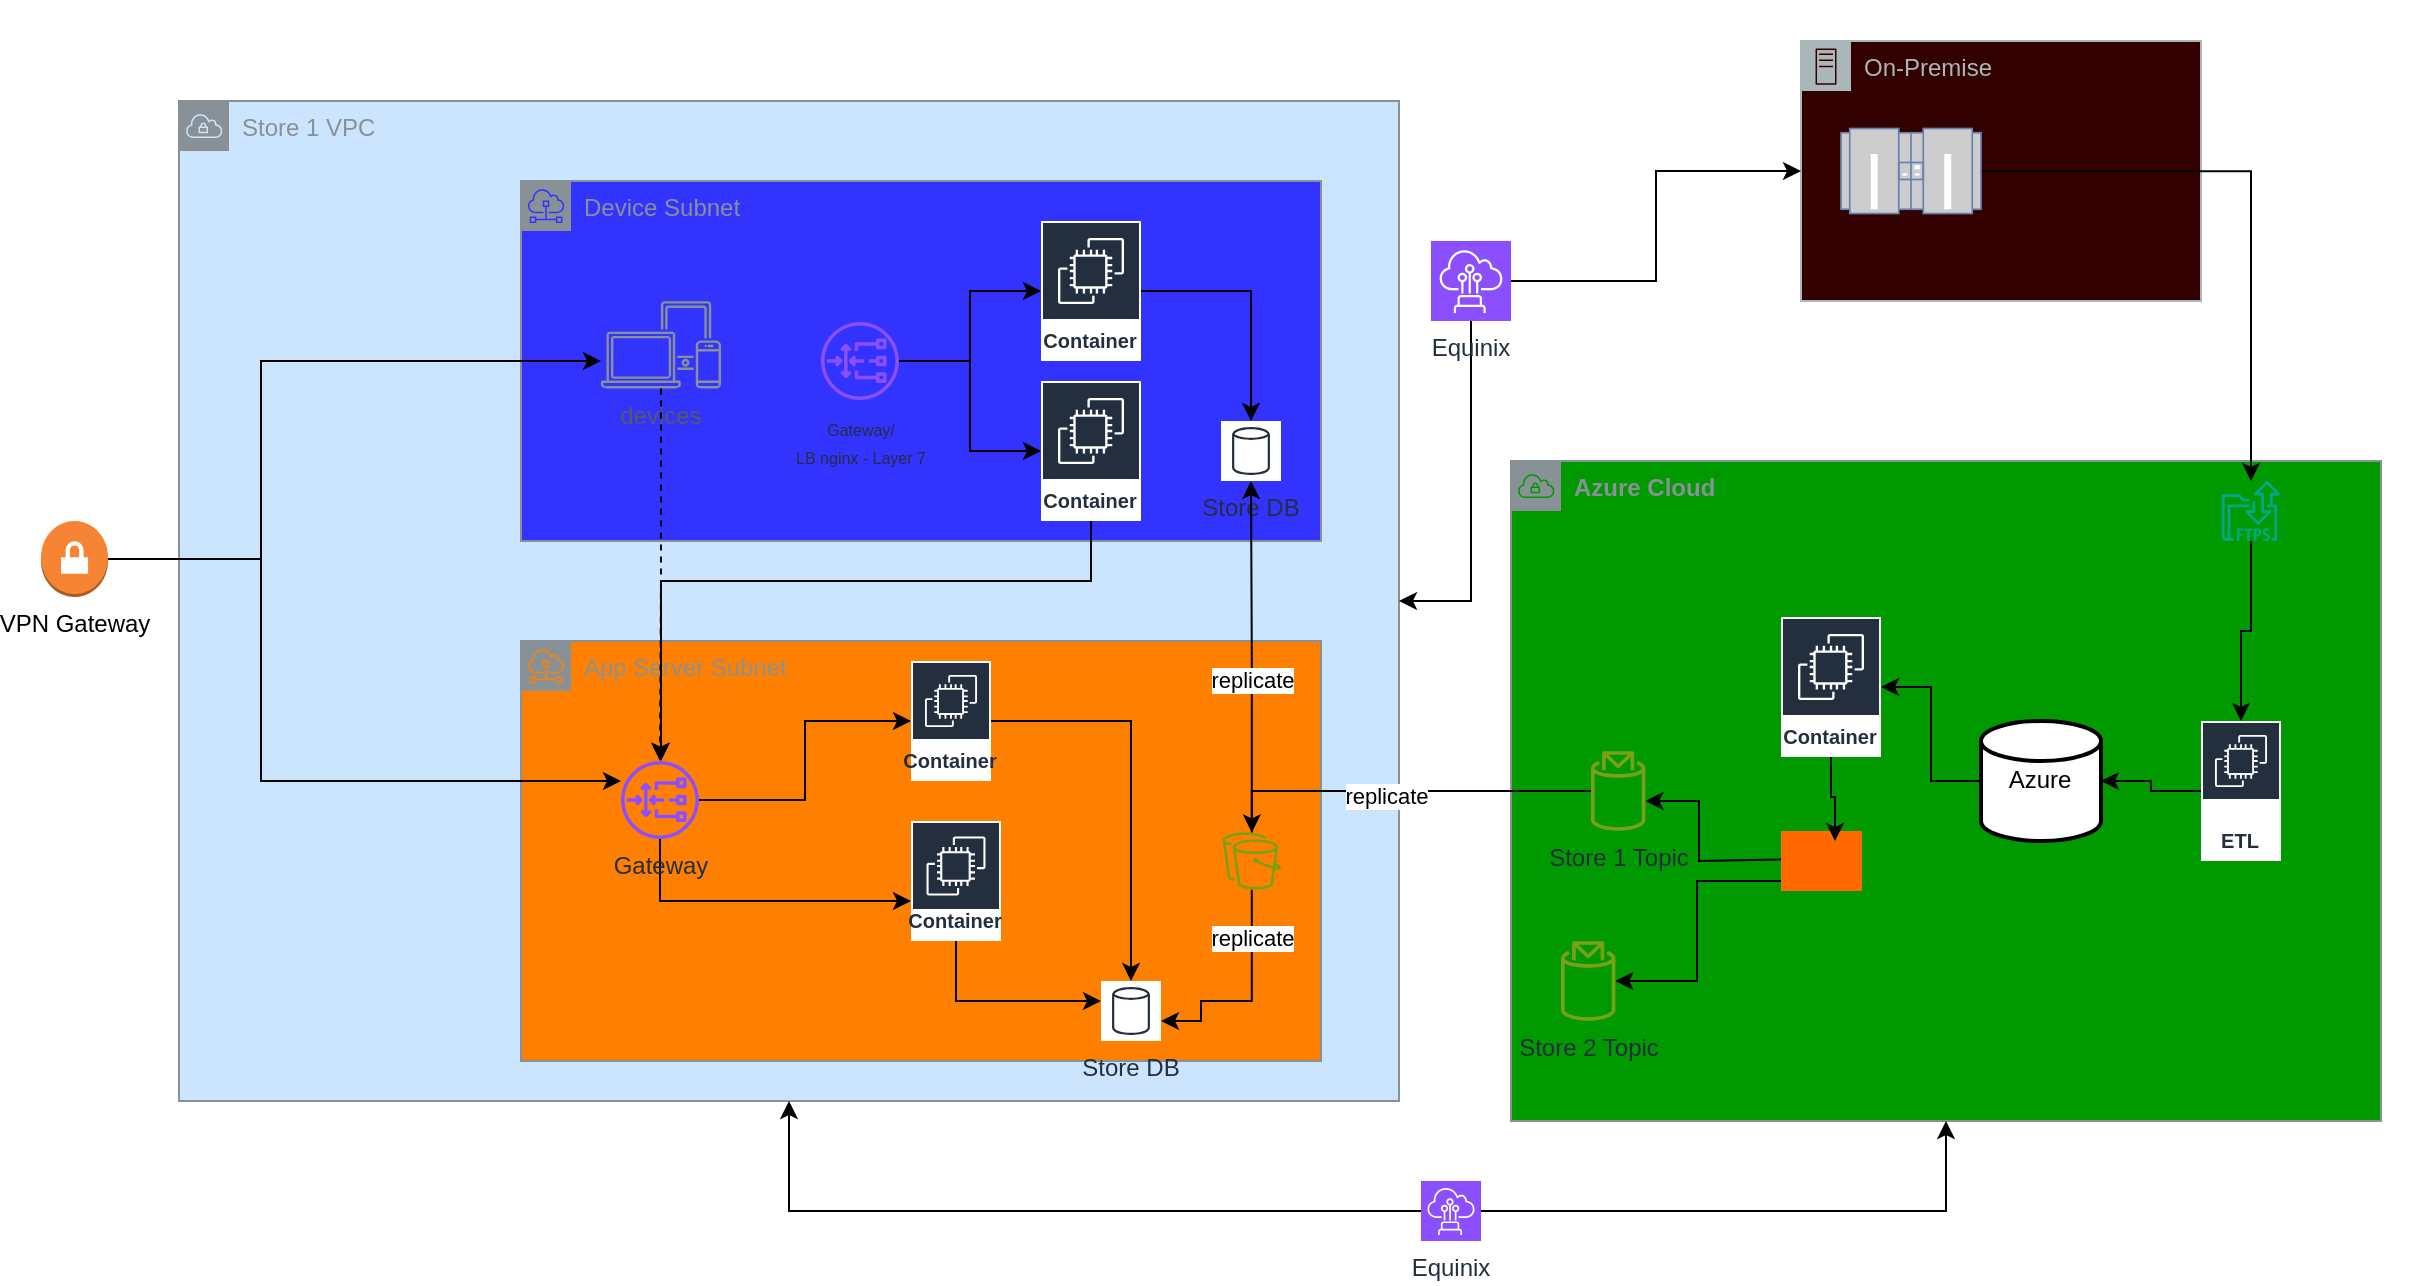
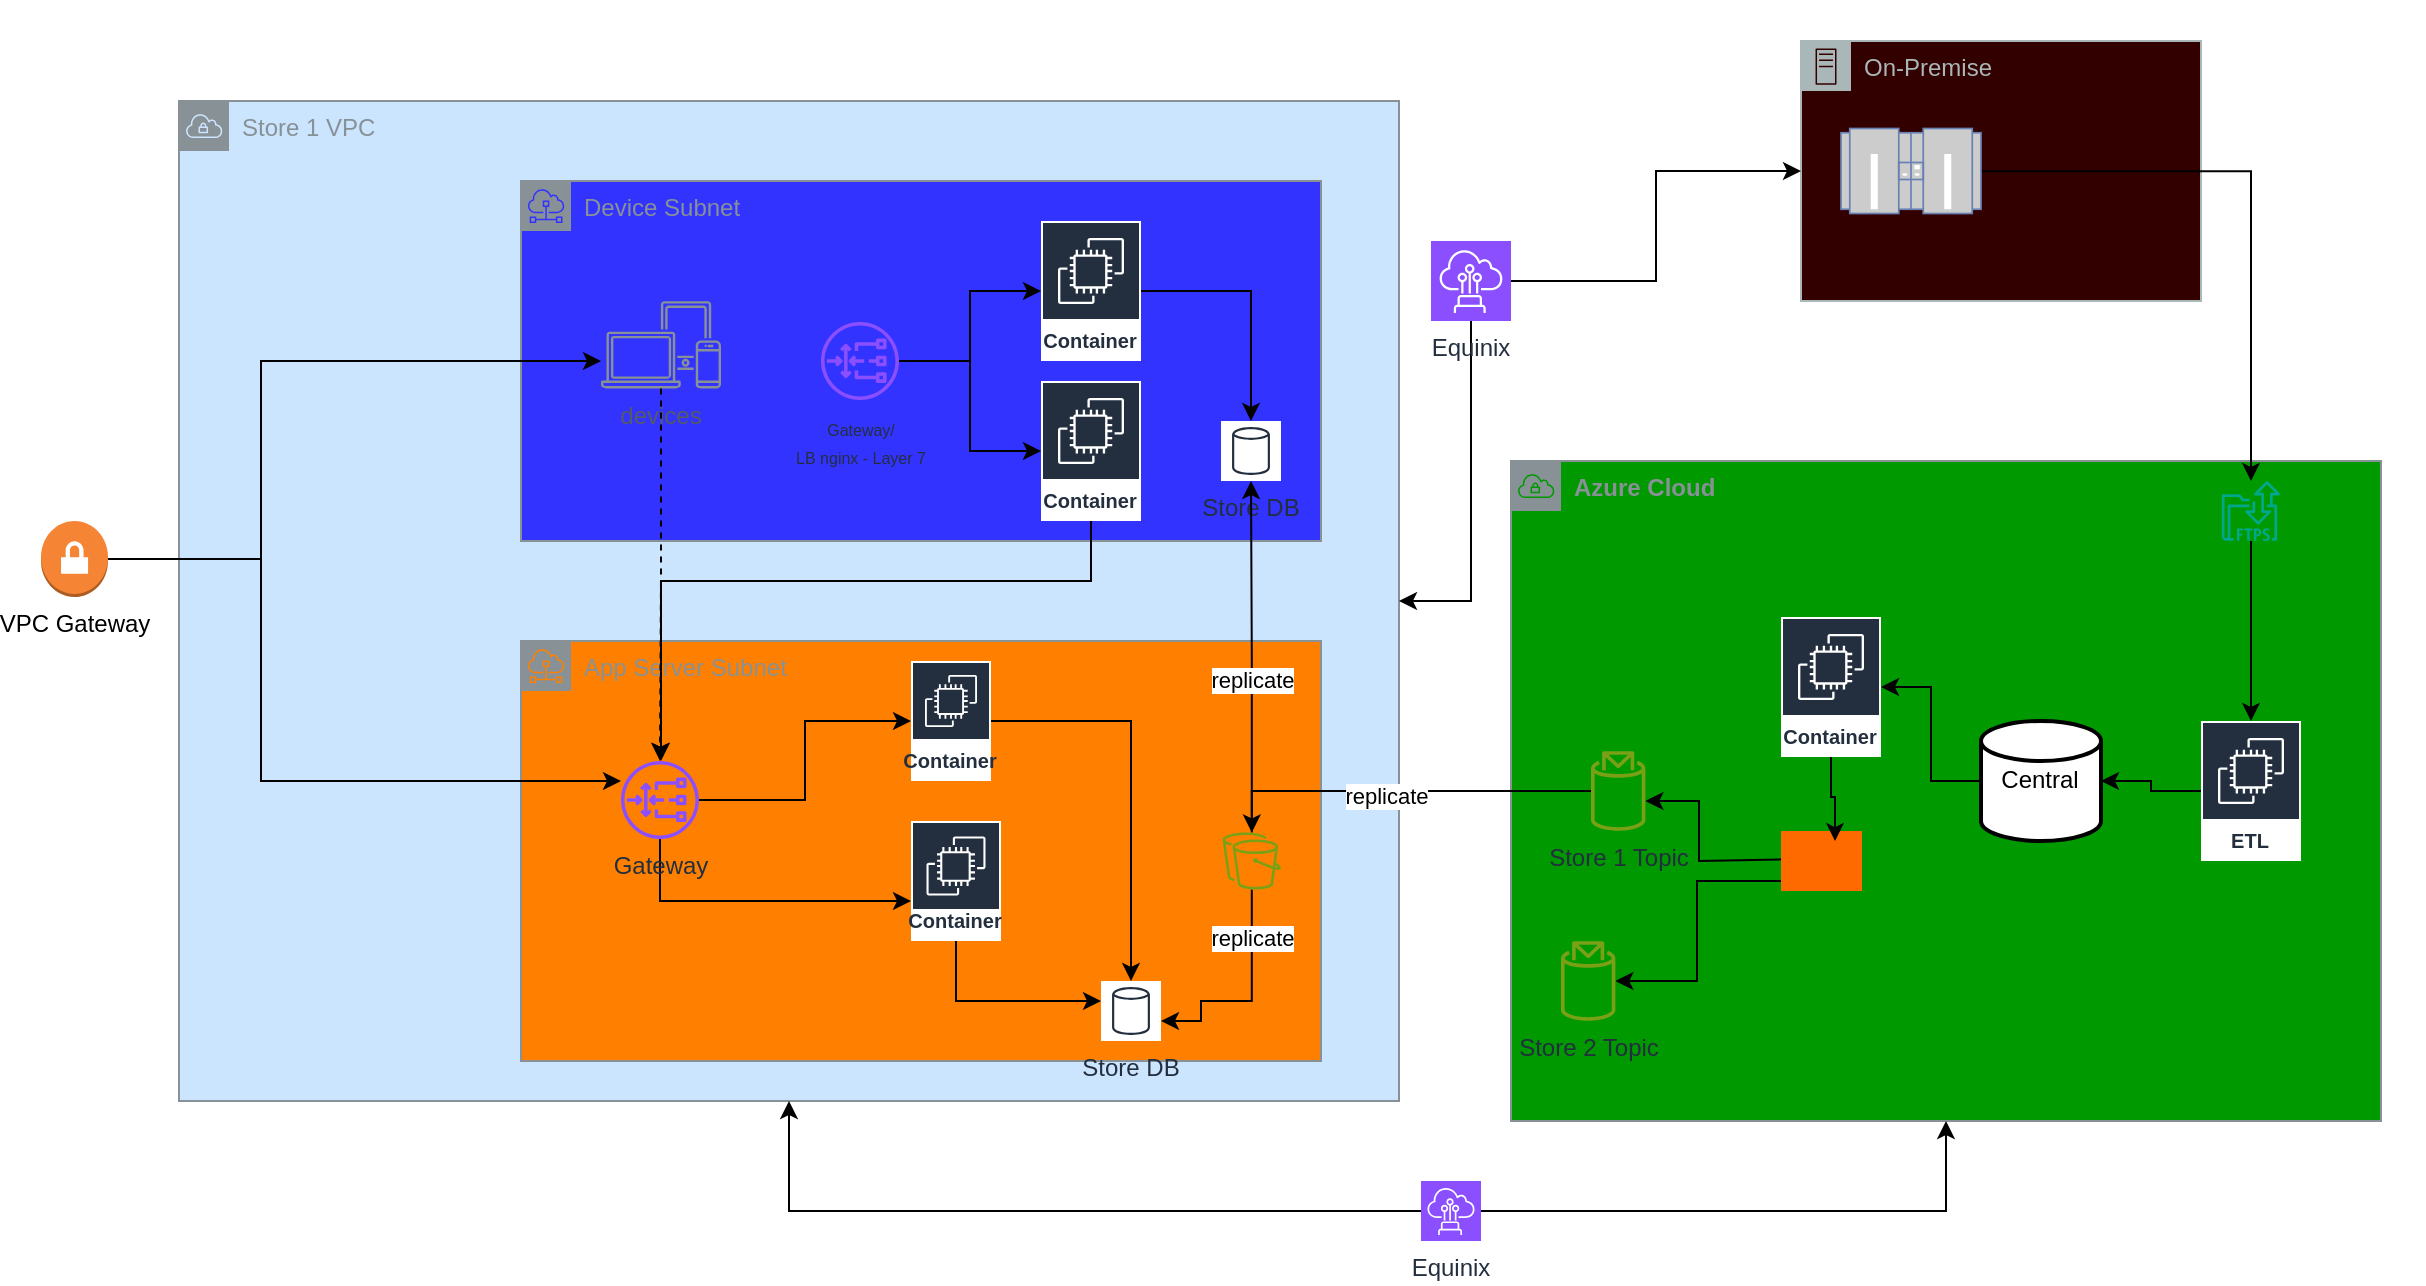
(76, 625) -> (76, 625)
(2041, 781) -> (2041, 781)
(2241, 791) -> (2251, 791)
